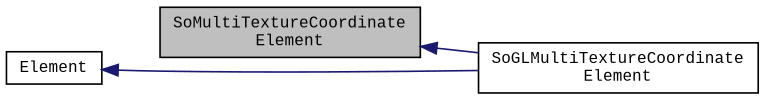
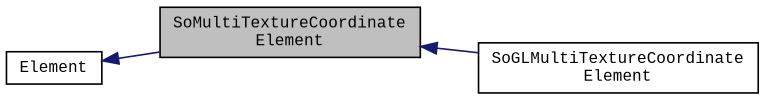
(298, 72) -> (139, 55)
